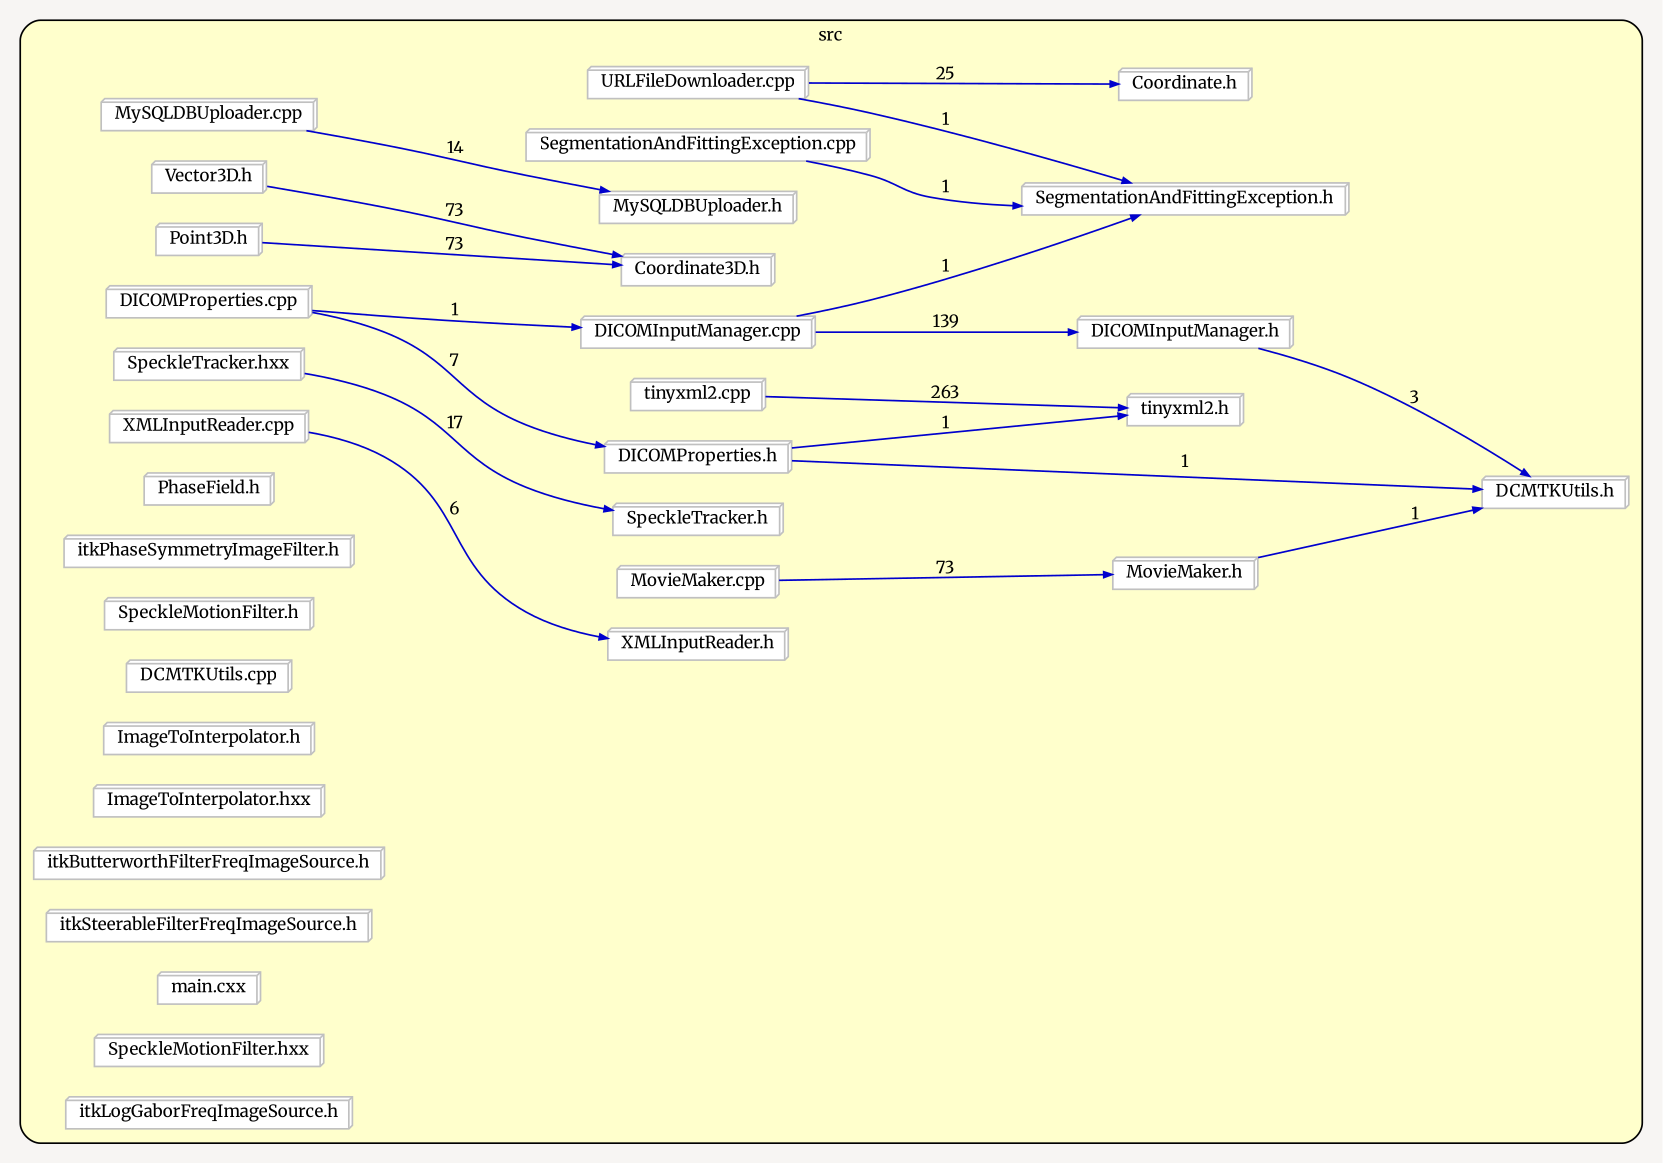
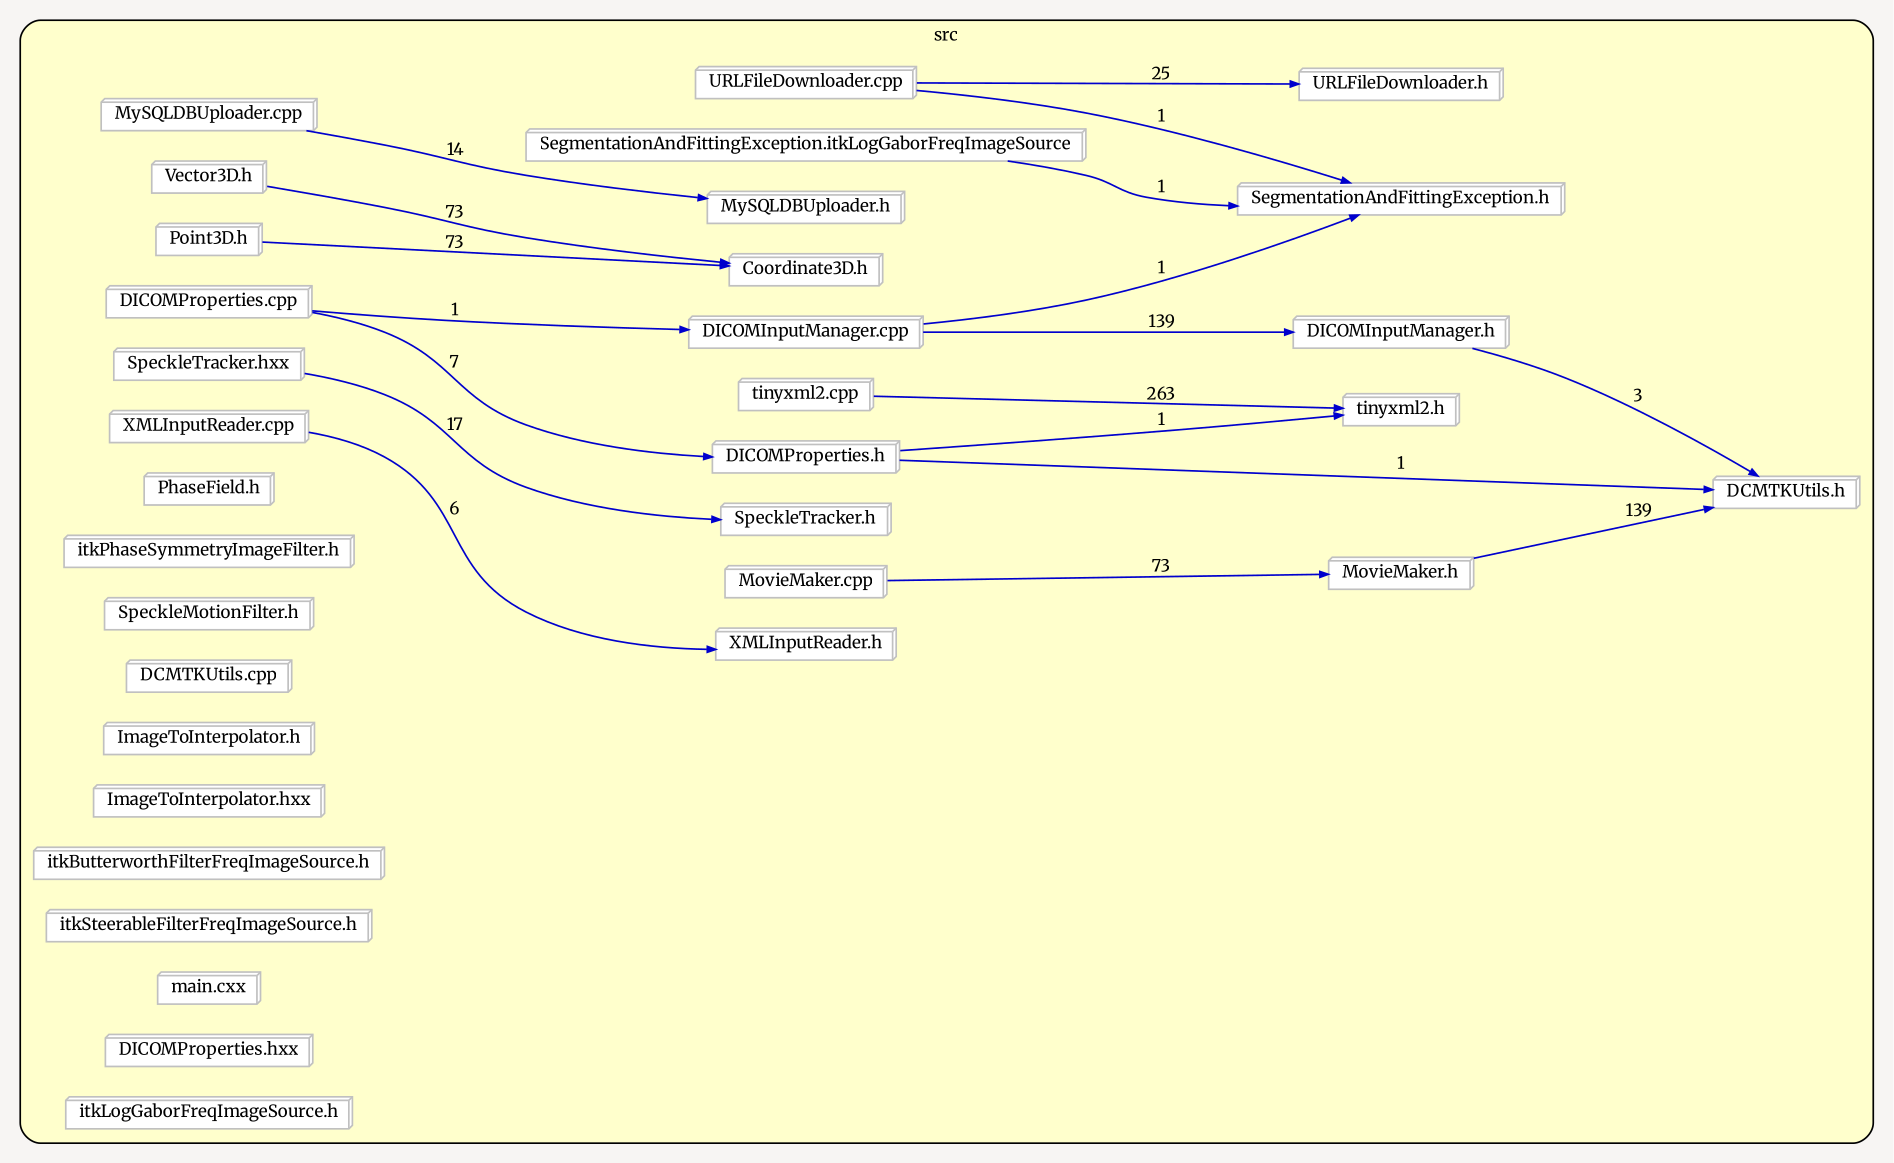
(1185, 84) -> (1401, 84)
(698, 145) -> (806, 145)
(1415, 515) -> (1639, 512)
(209, 1050) -> (209, 1050)
